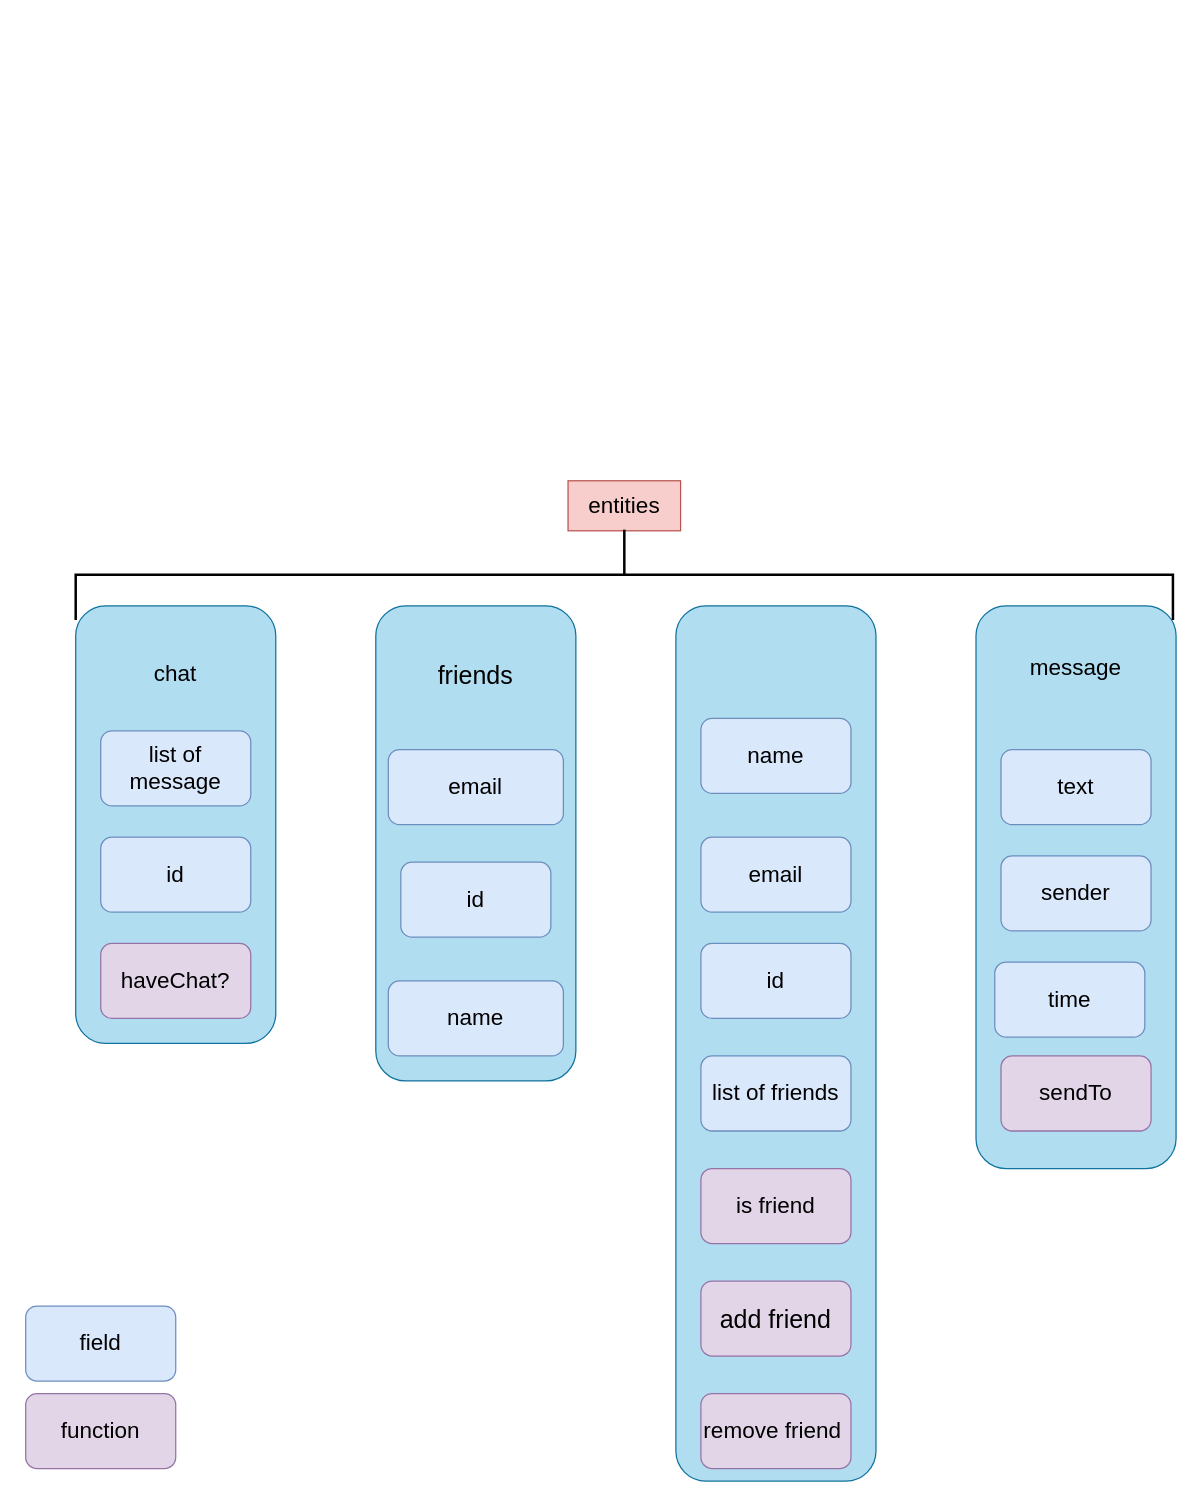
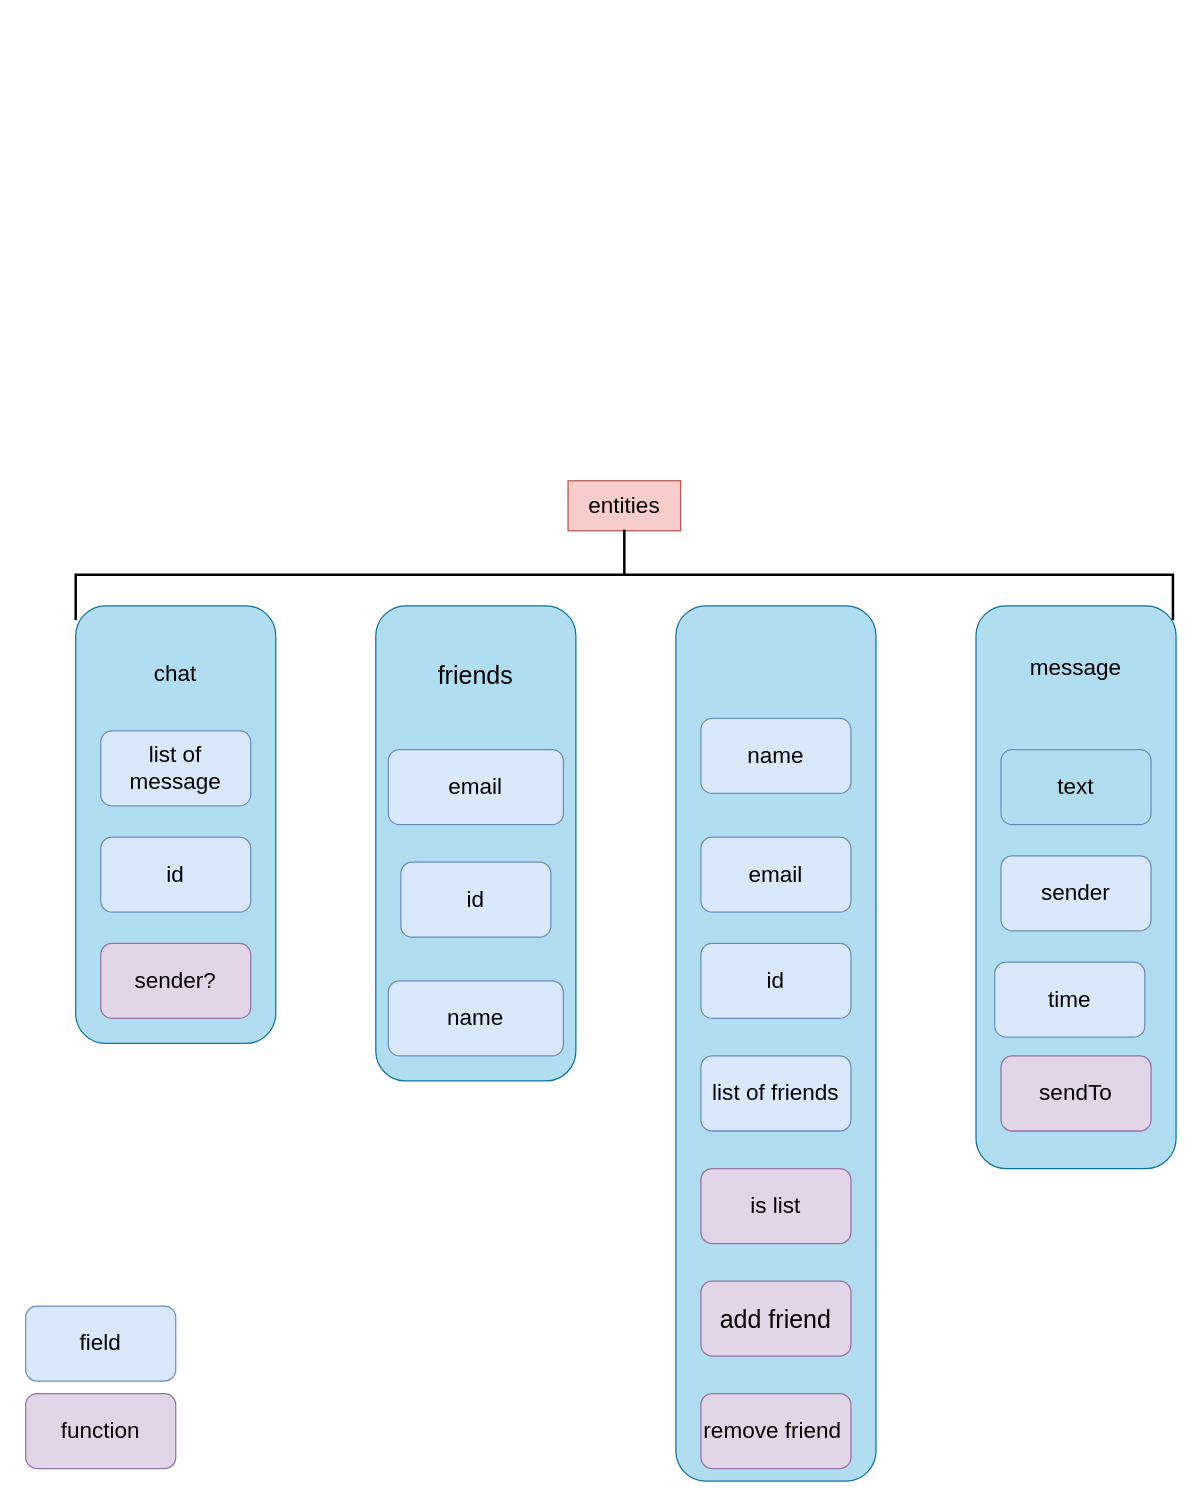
(1076, 787) -> (1076, 787)
(176, 981) -> (176, 981)
(776, 1206) -> (776, 1206)
